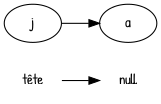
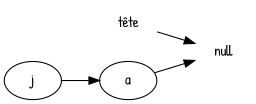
none -> (170, 68)
